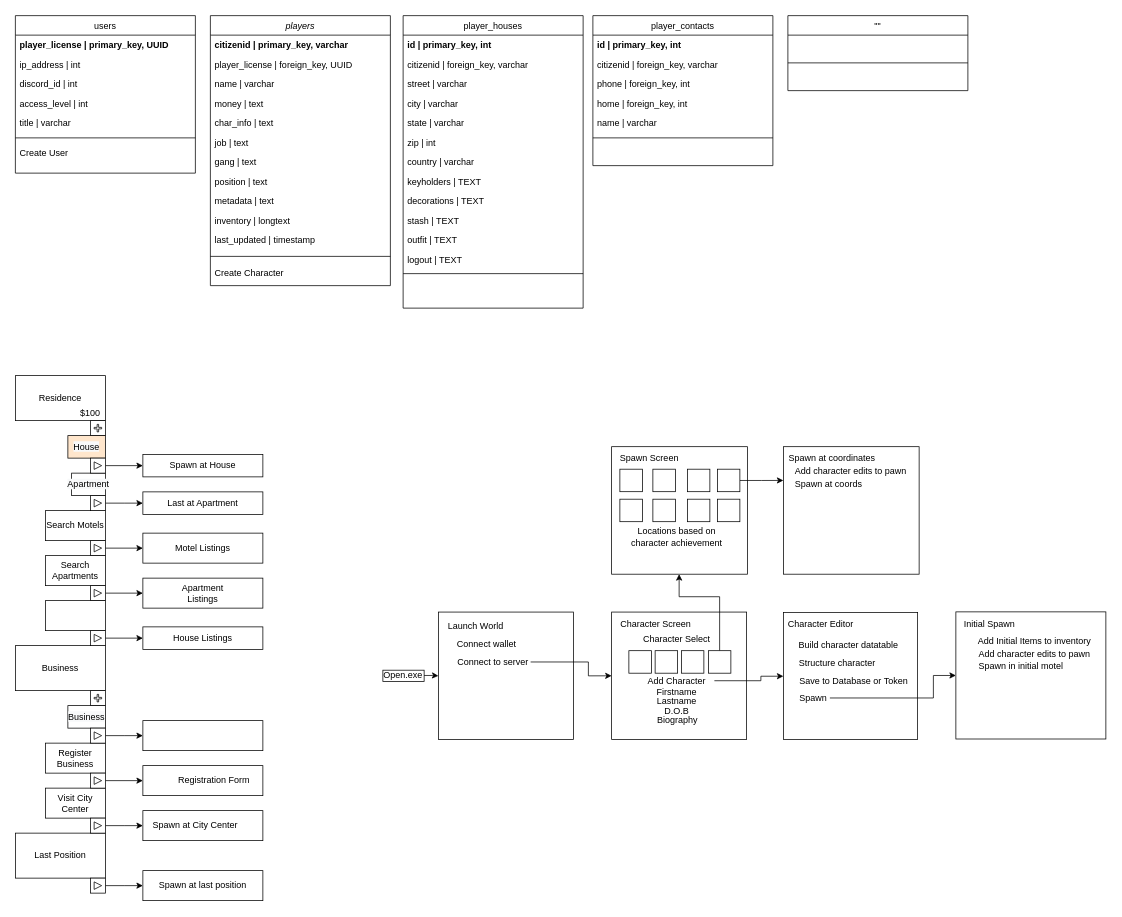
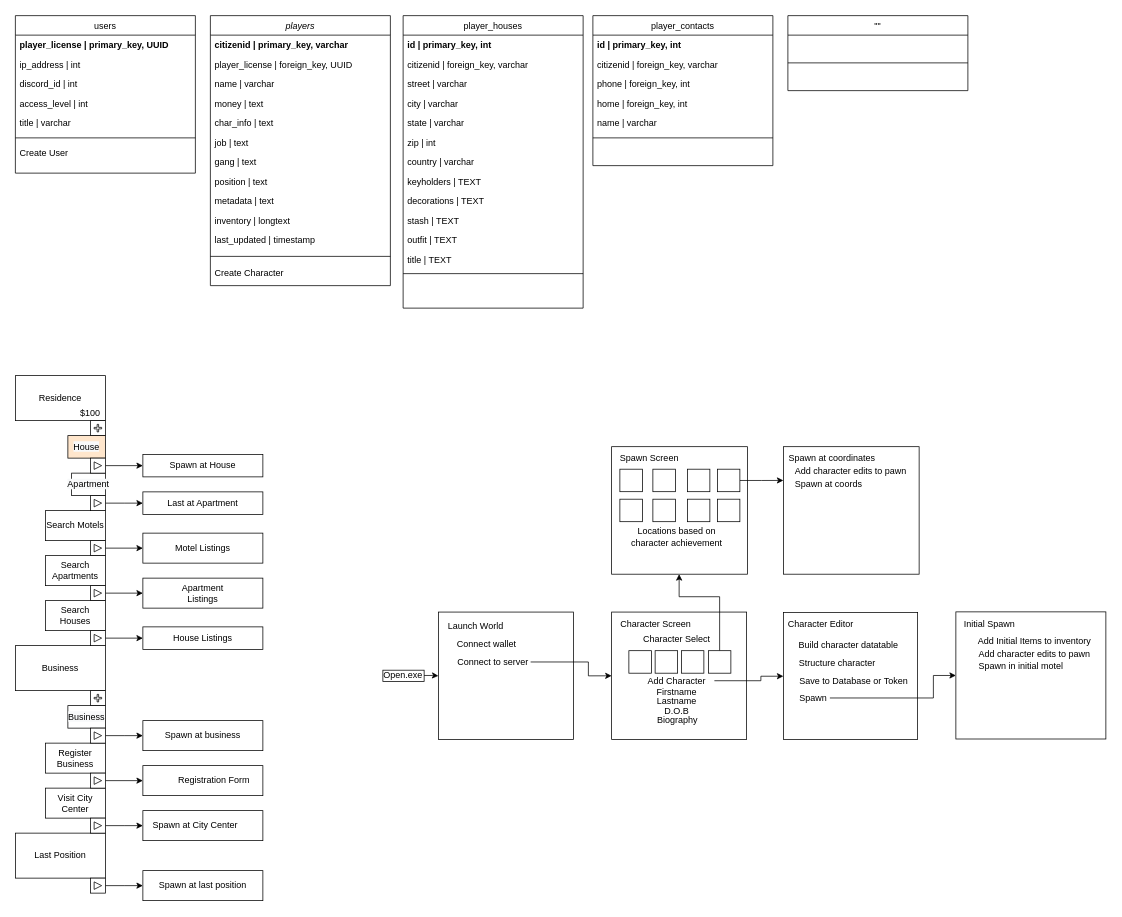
(435, 260) -> (432, 260)
none -> (75, 615)
none -> (203, 735)
